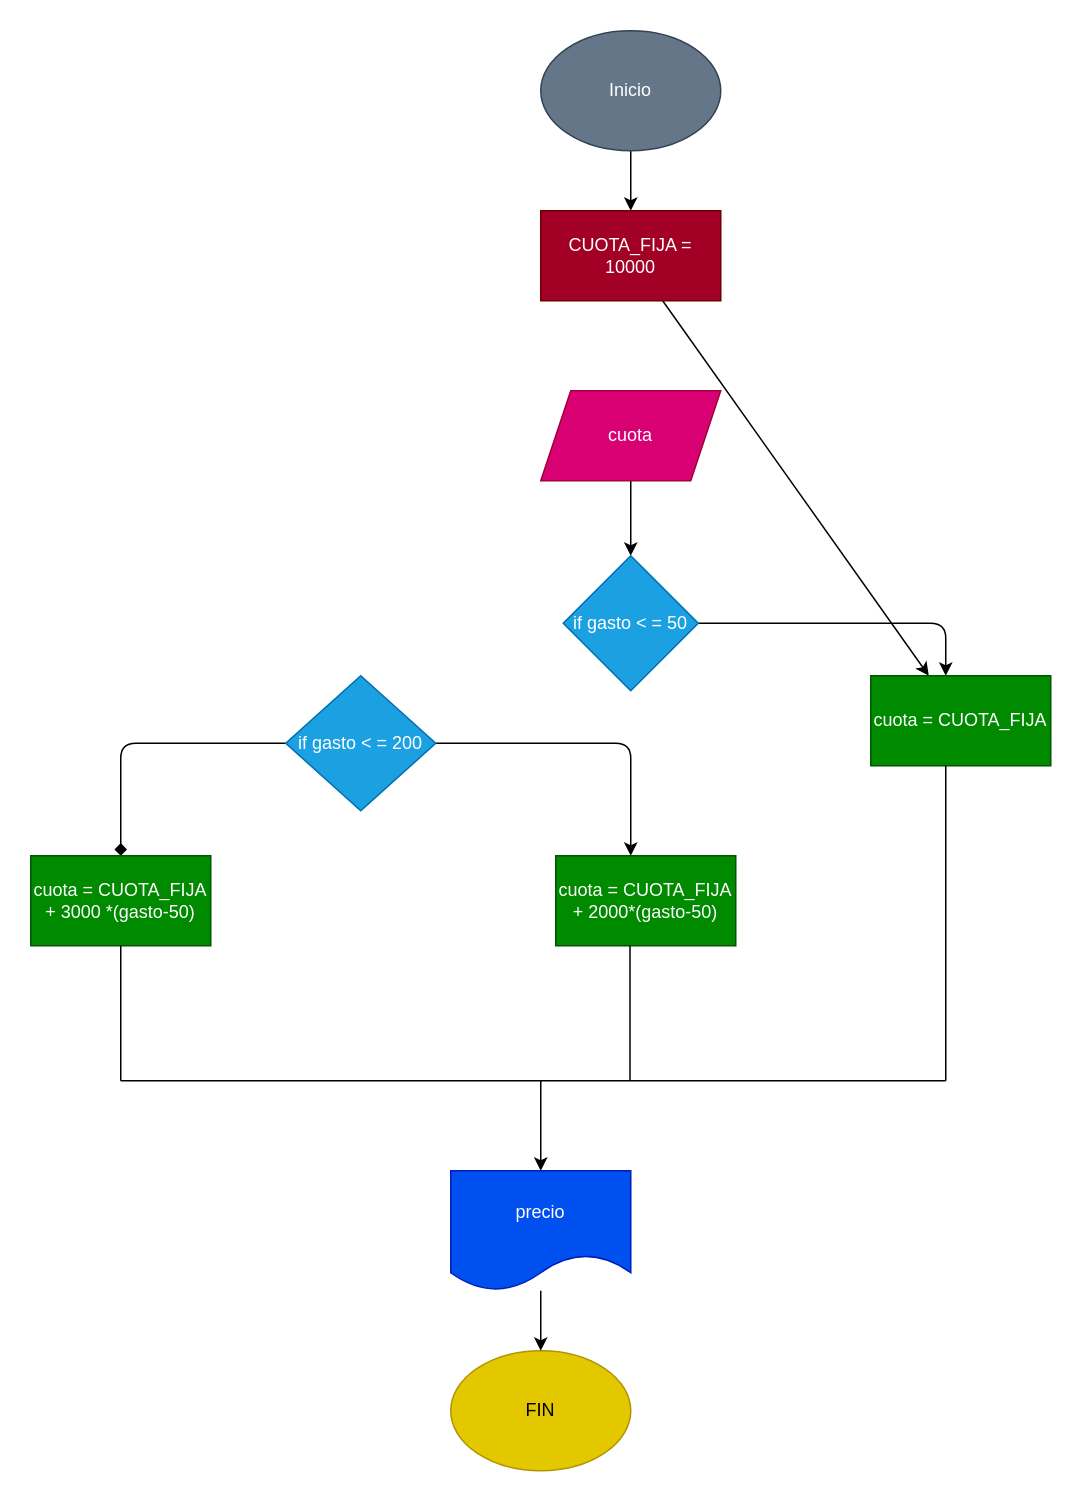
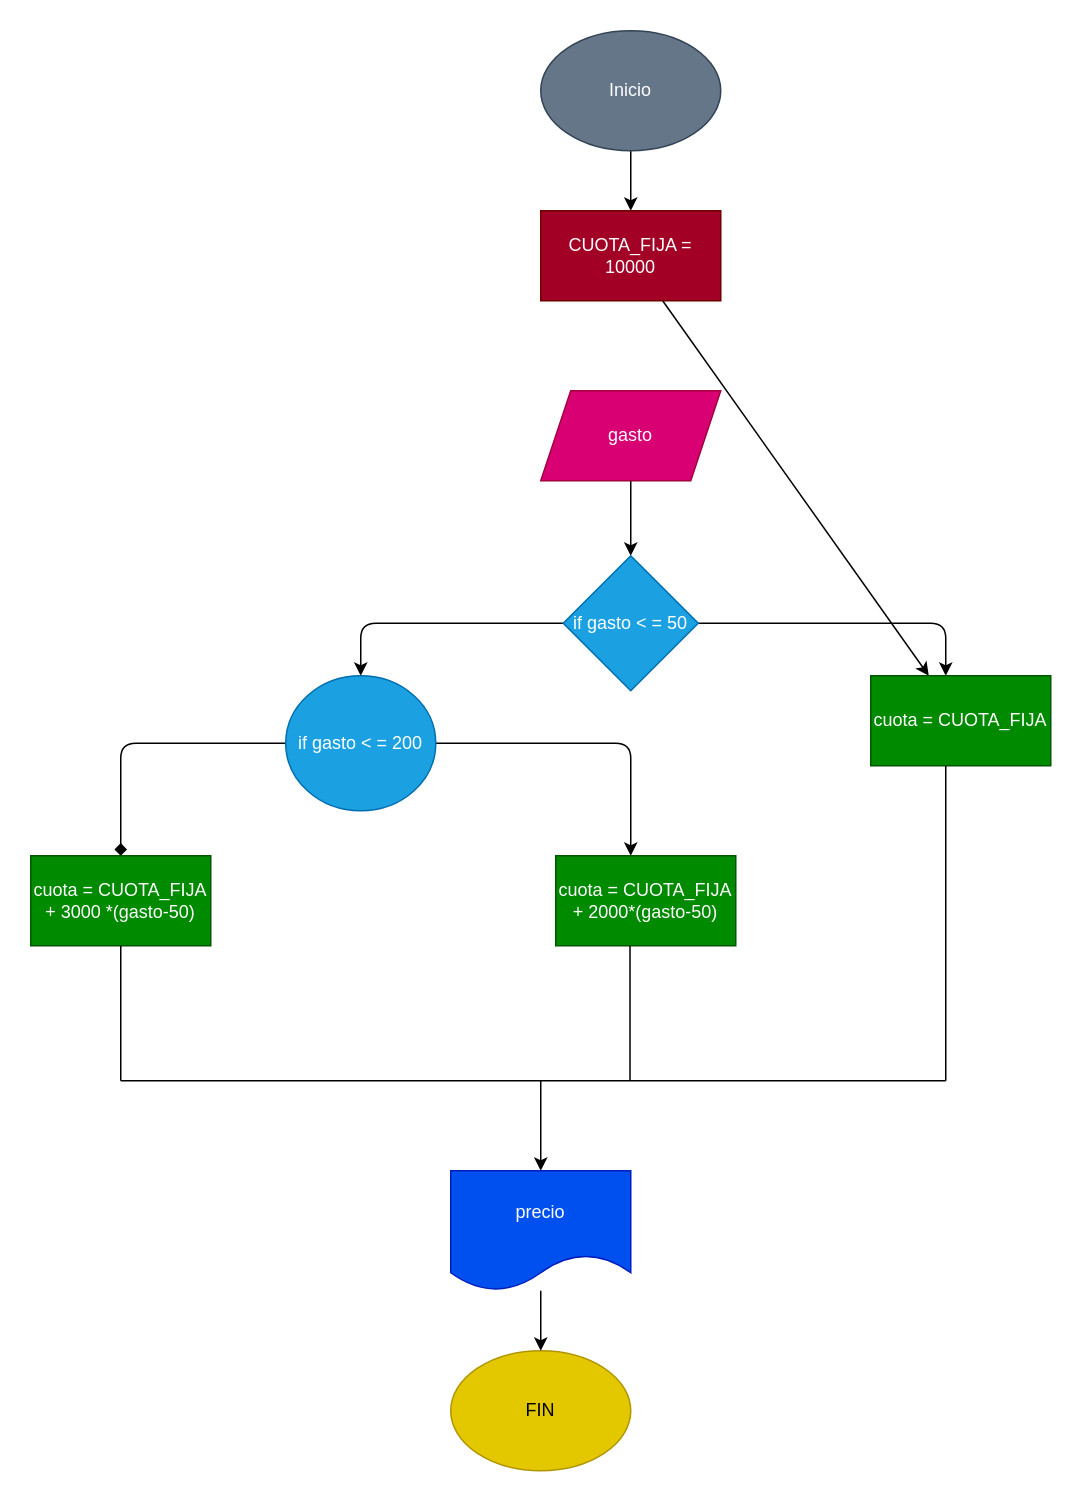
(631, 436) -> (631, 436)
none -> (446, 623)
(361, 743) -> (361, 743)
